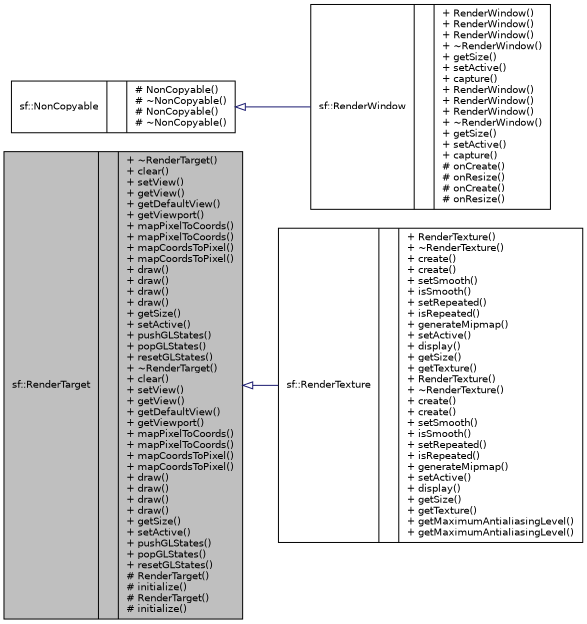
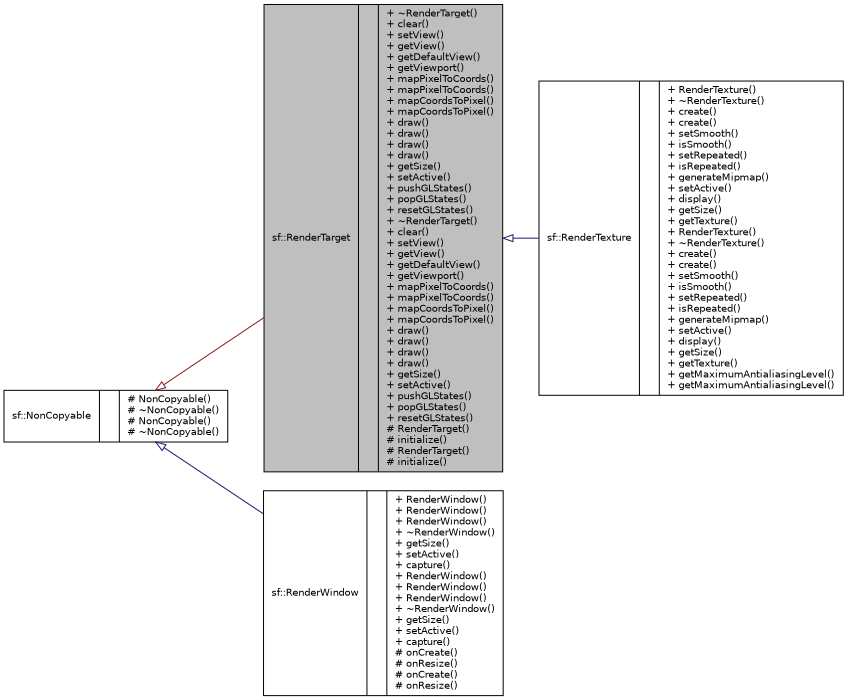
none -> (214, 351)
